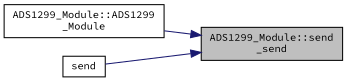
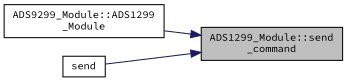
(84, 21) -> (84, 21)
(272, 44) -> (272, 44)
